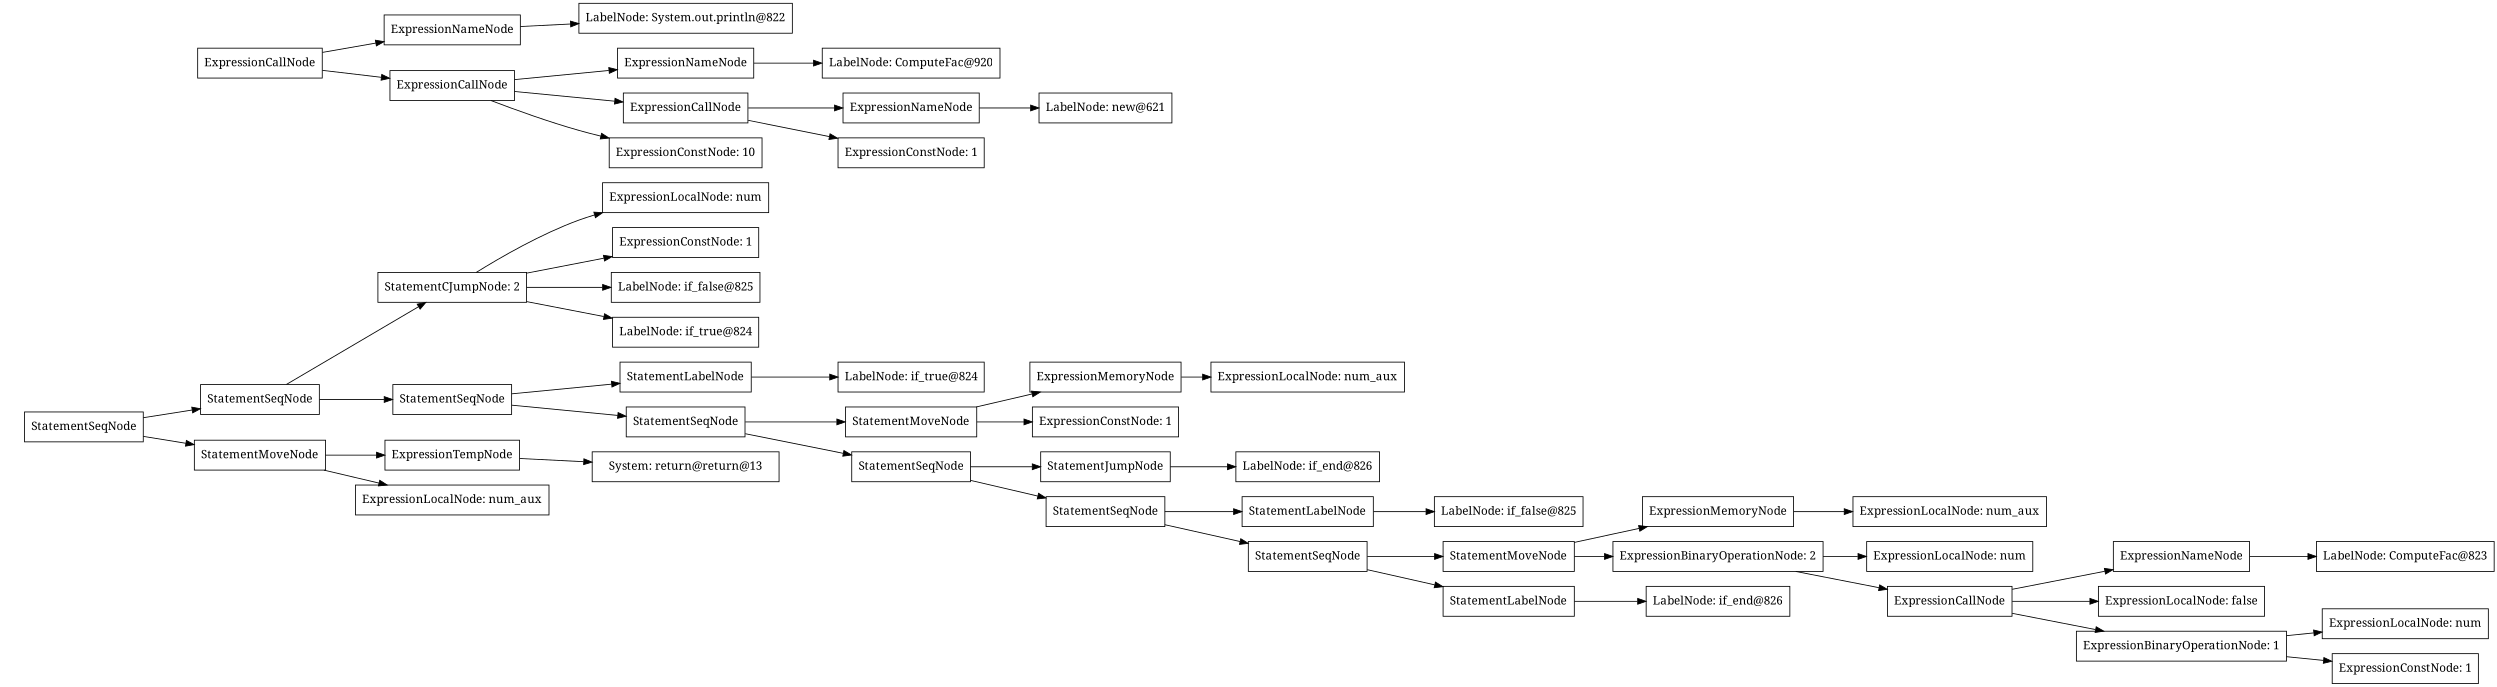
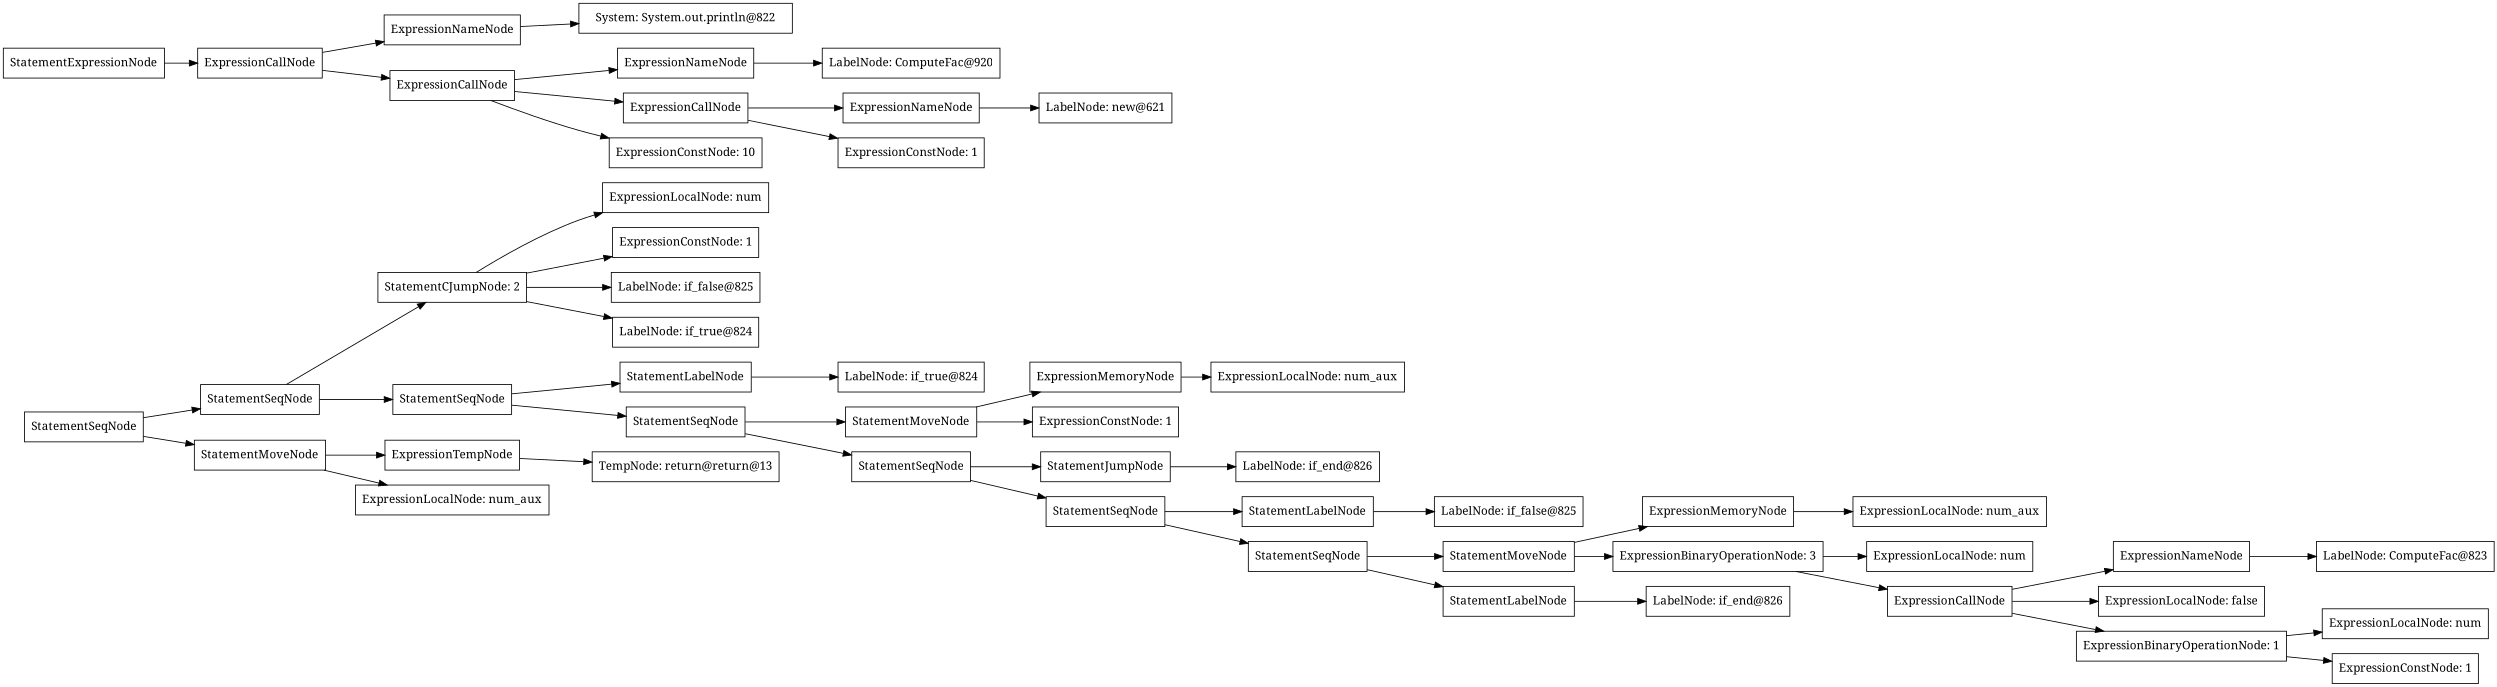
(686, 18) -> (686, 18)
none -> (84, 63)
(686, 467) -> (686, 467)
(1718, 556) -> (1718, 556)
